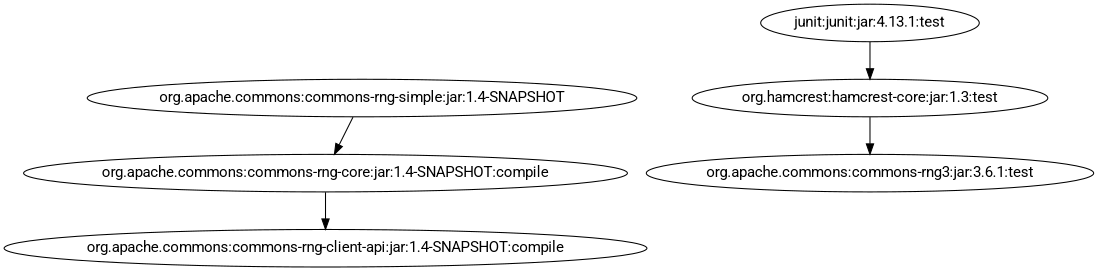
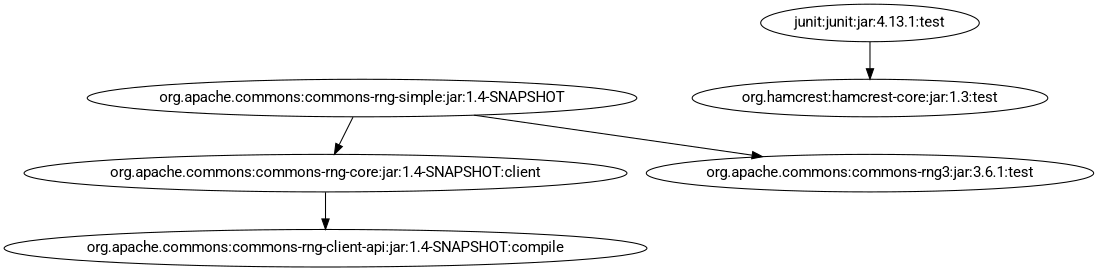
(870, 130) -> (613, 135)
(326, 173) -> (326, 173)
